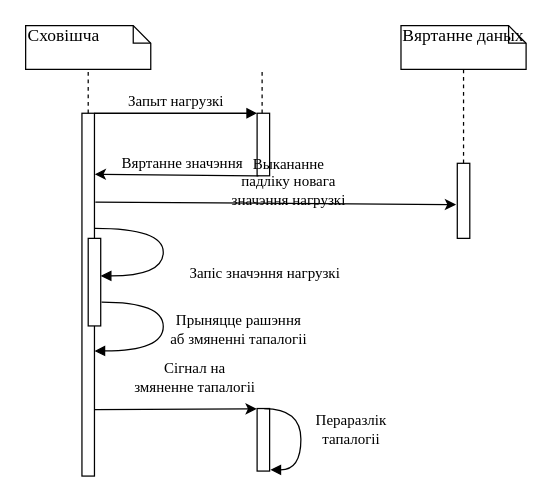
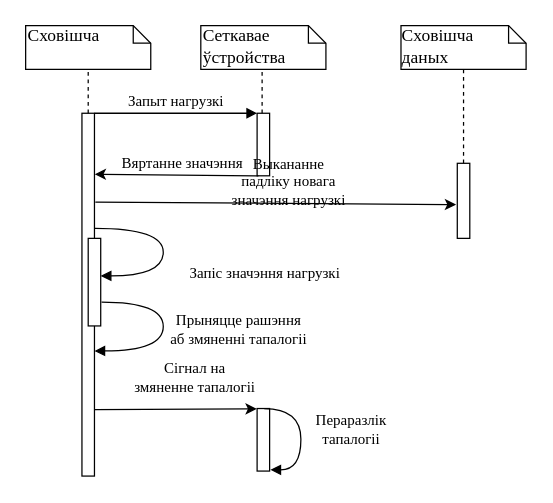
(463, 36) -> (463, 36)
none -> (263, 48)
